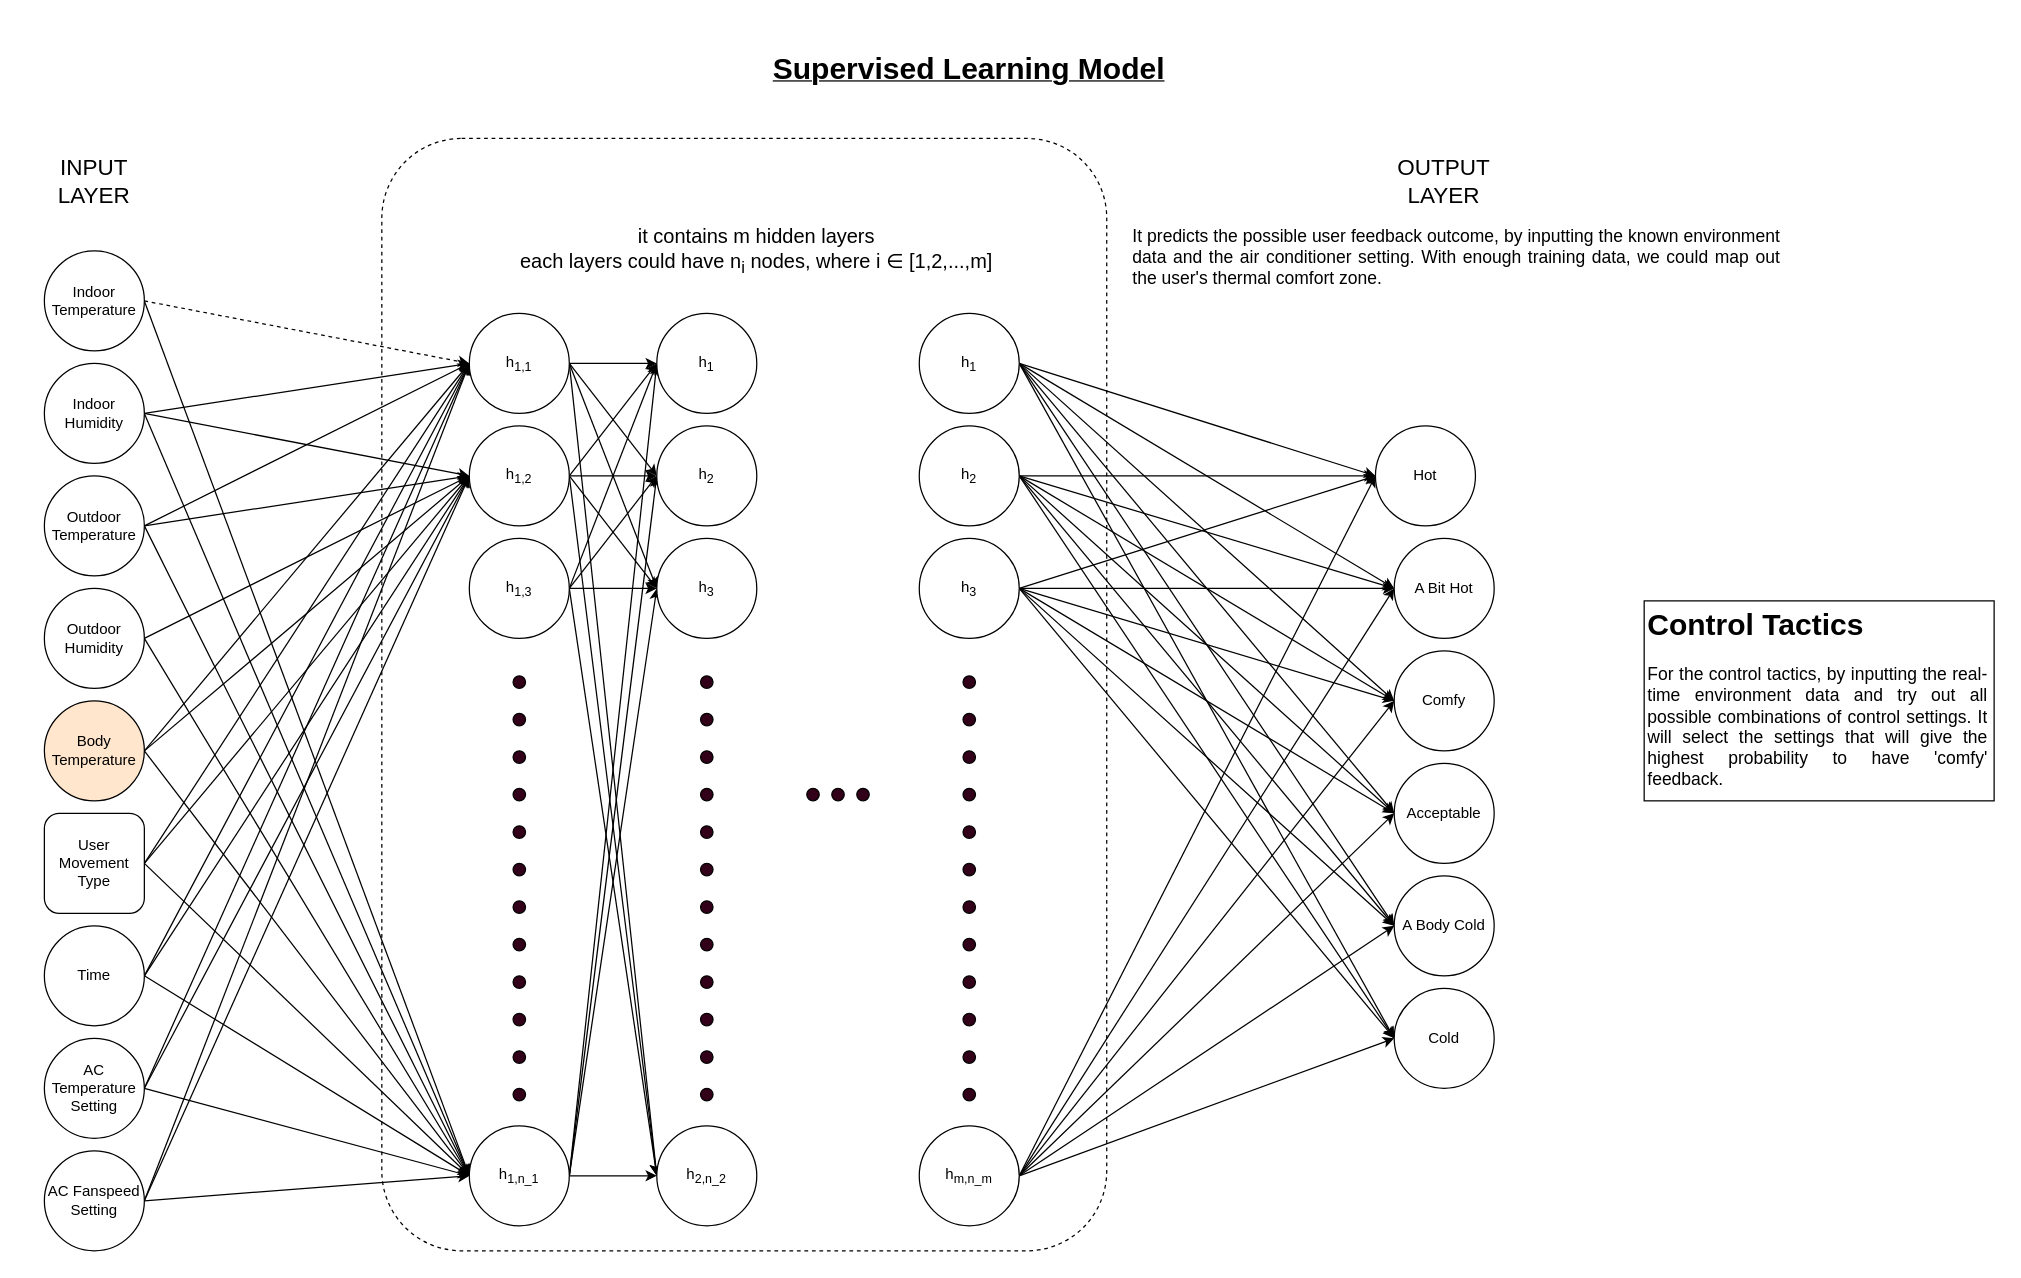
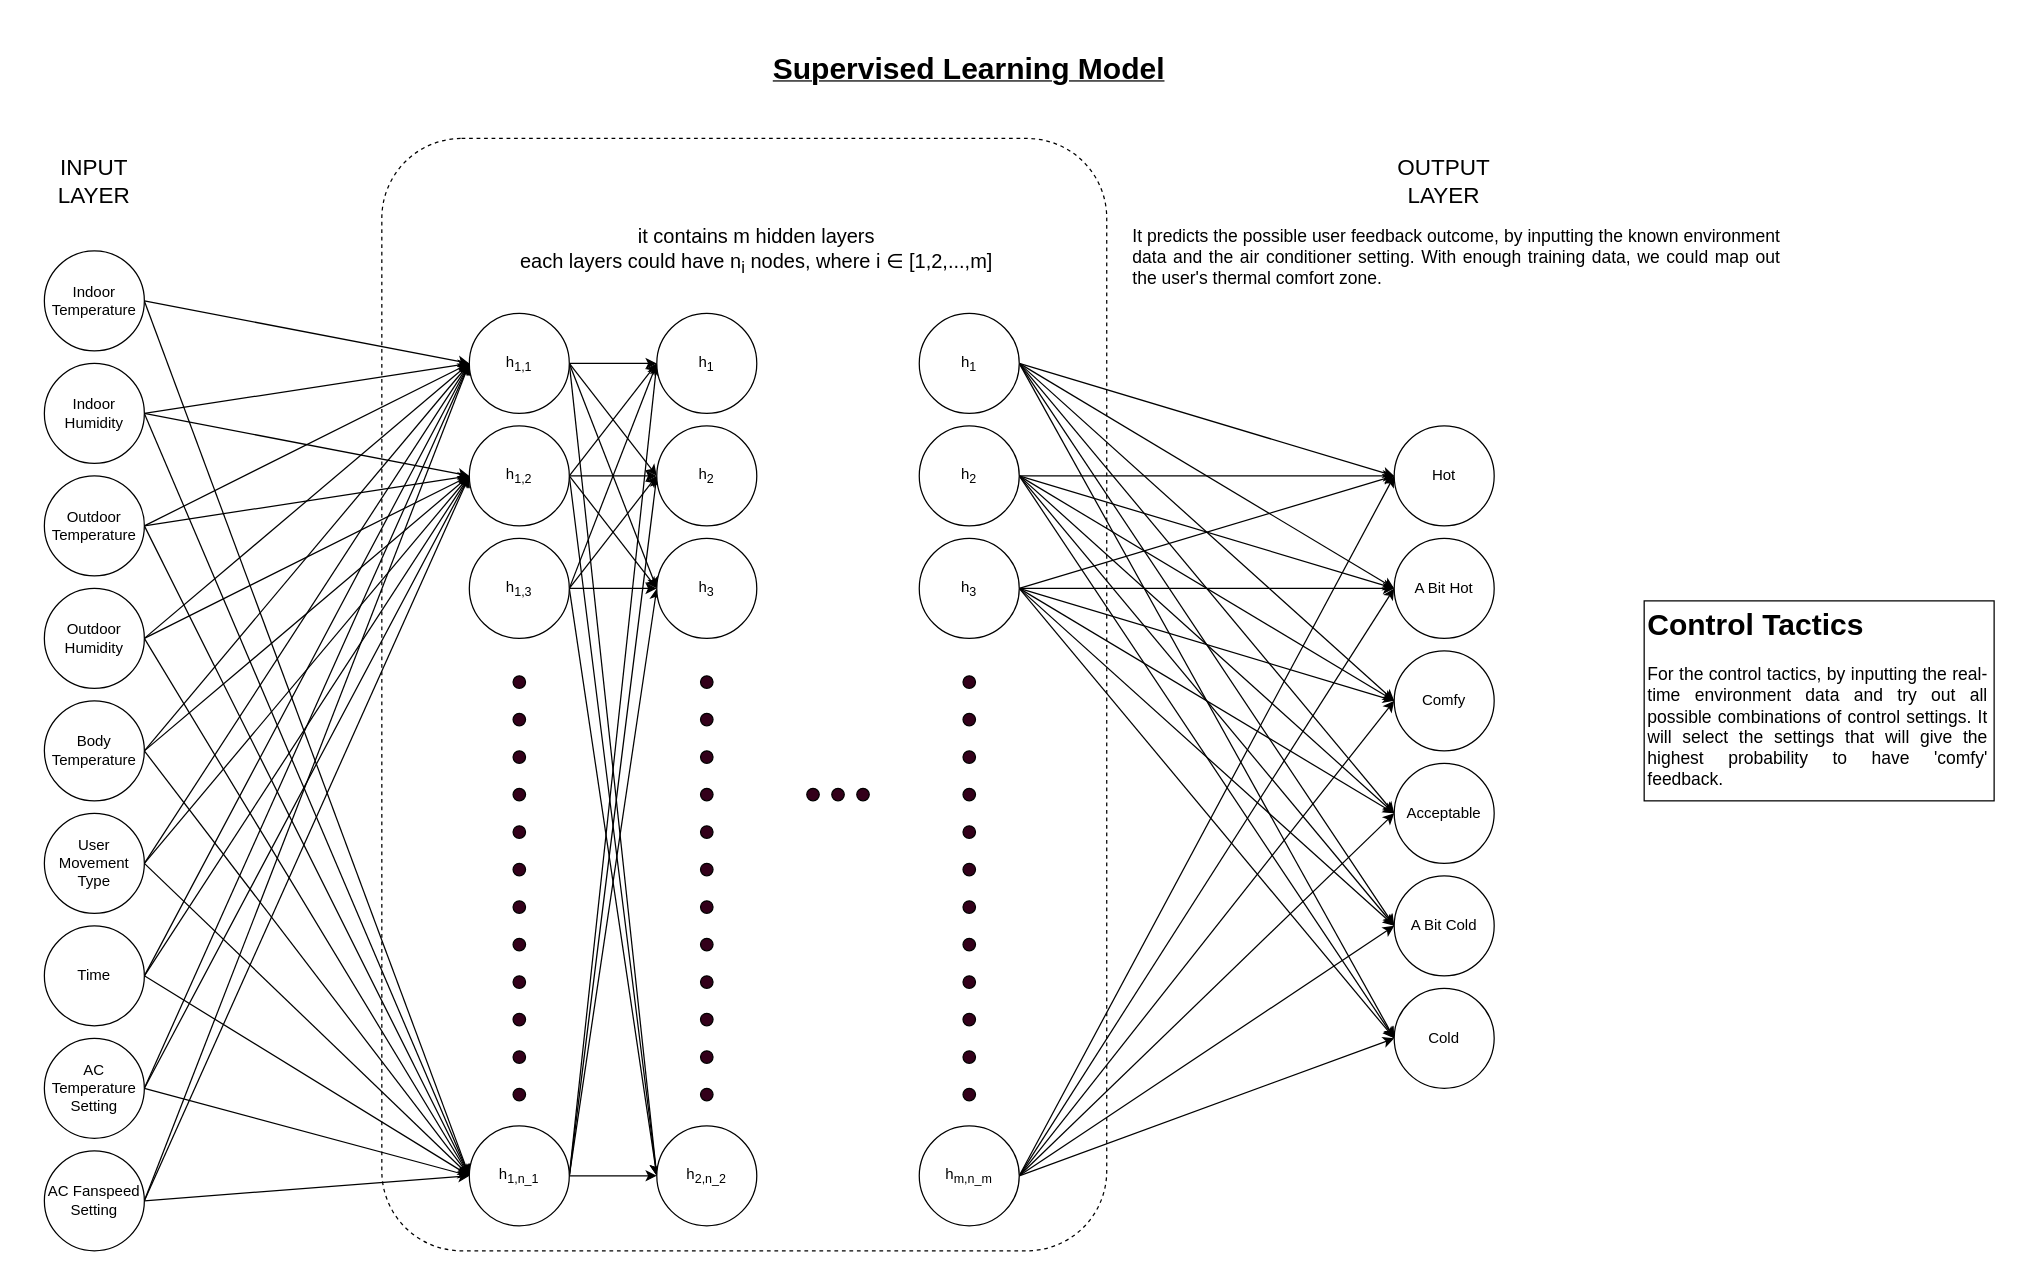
(303, 331) -> (303, 331)
(1426, 476) -> (1444, 476)
none -> (303, 504)
(94, 751) -> (94, 751)
(94, 863) -> (94, 863)
(1444, 926) -> (1444, 926)
